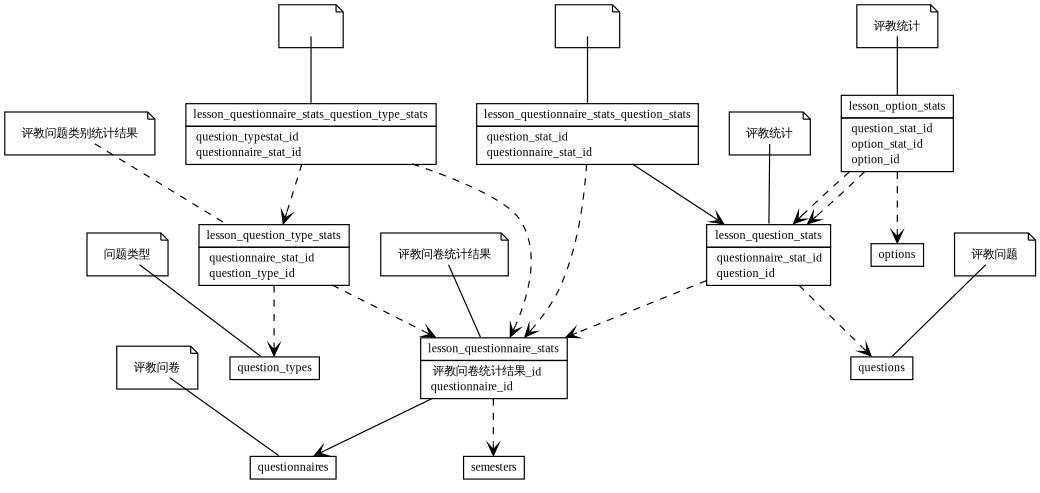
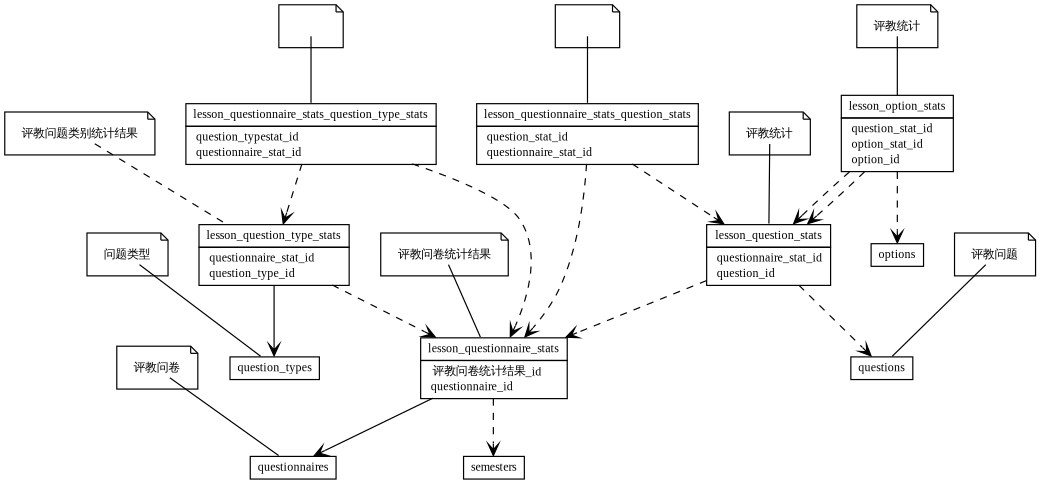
(673, 191) -> (673, 191)
(274, 315) -> (274, 315)
